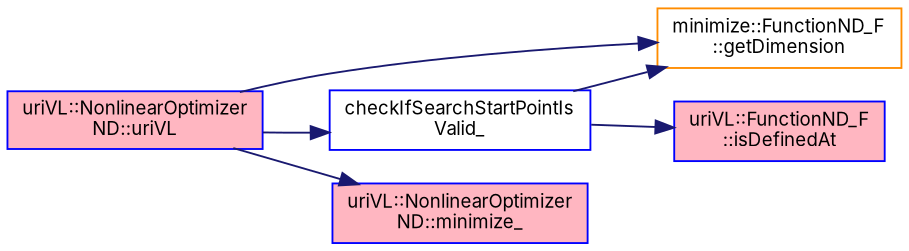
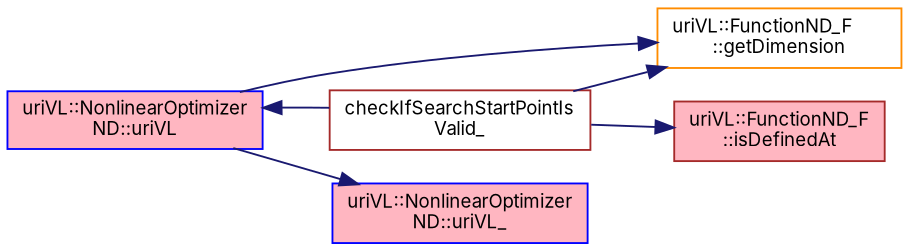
(779, 38) -> (779, 38)
(460, 120) -> (460, 120)
(779, 131) -> (779, 131)
(287, 133) -> (306, 108)
(460, 213) -> (460, 213)
